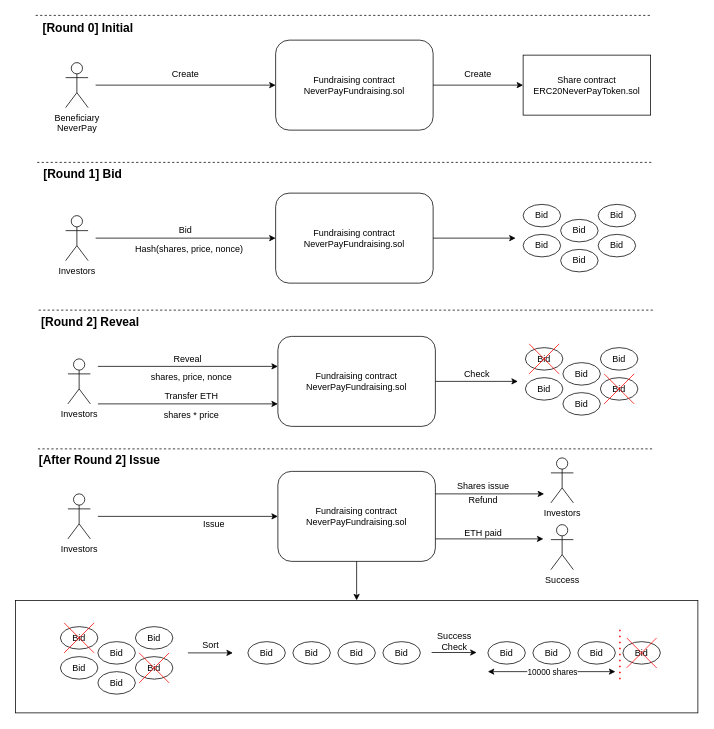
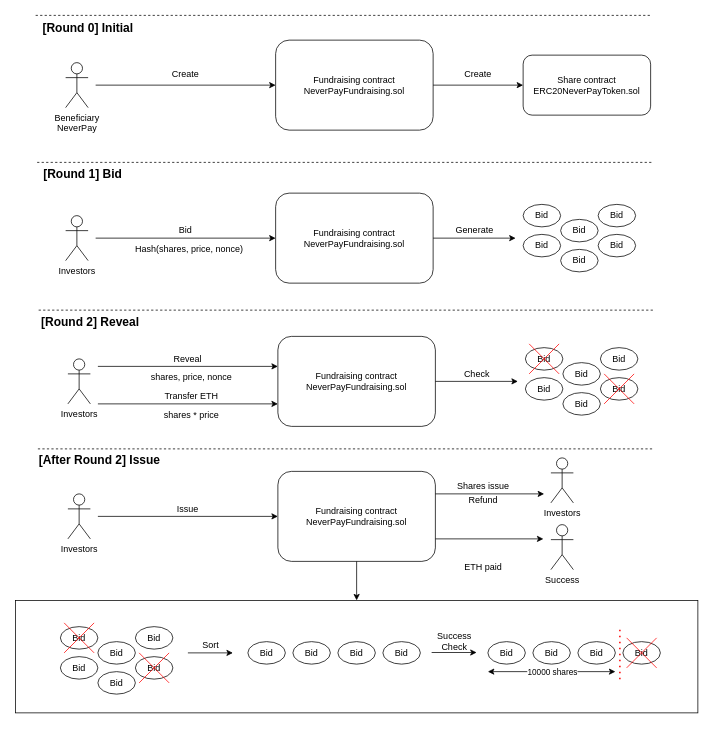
(587, 85) -> (587, 85)
none -> (474, 231)
(214, 524) -> (188, 509)
(483, 534) -> (483, 567)
